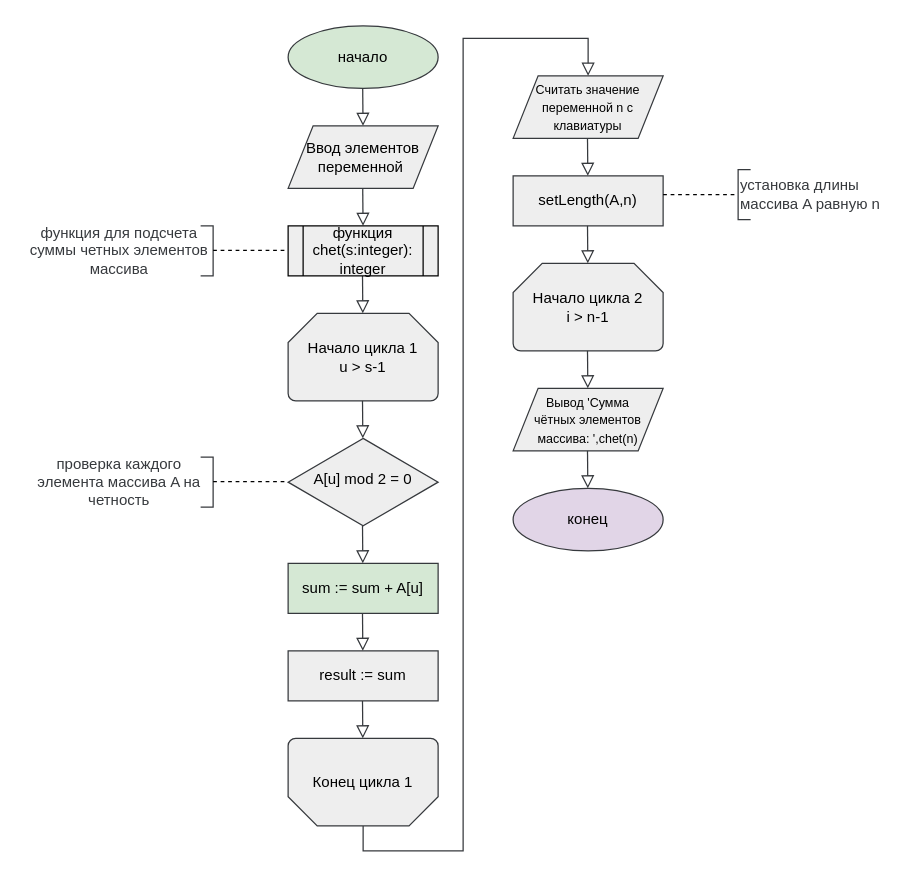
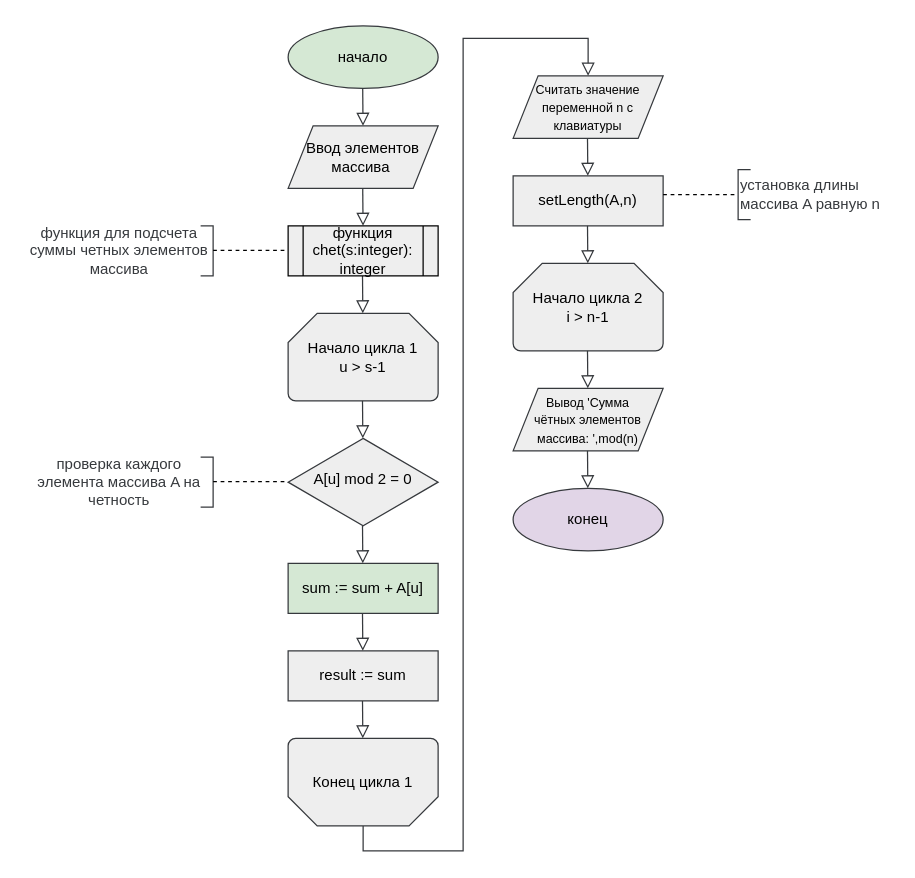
(363, 157) -> (363, 157)
(588, 419) -> (588, 419)
